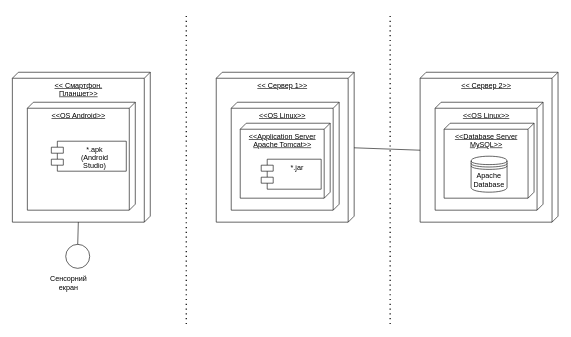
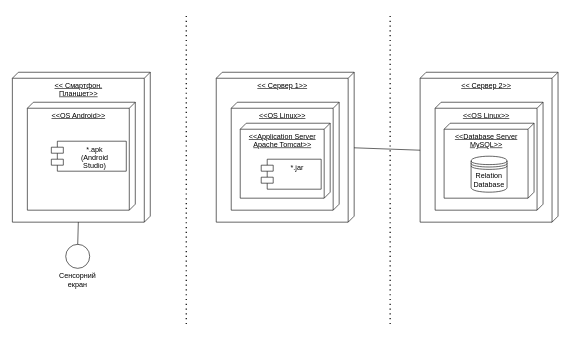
(489, 180) -> (489, 180)
(69, 283) -> (78, 280)
